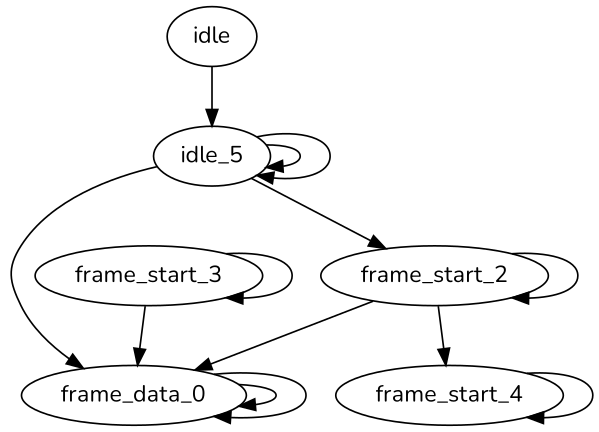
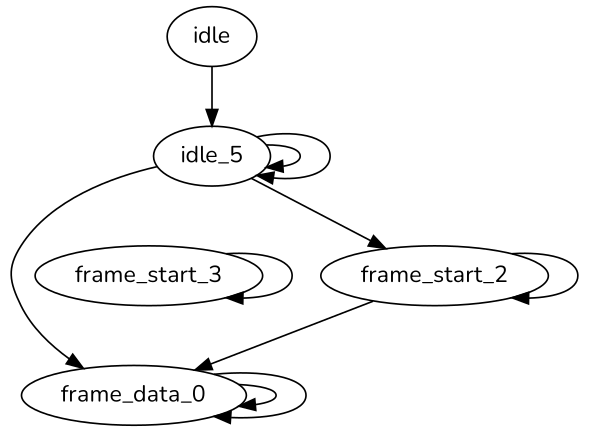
(142, 327) -> none
(450, 395) -> none
